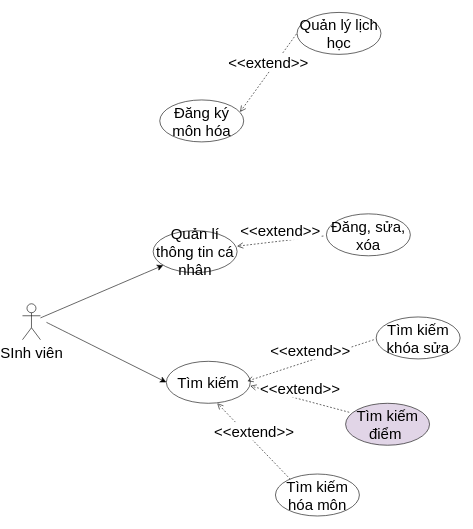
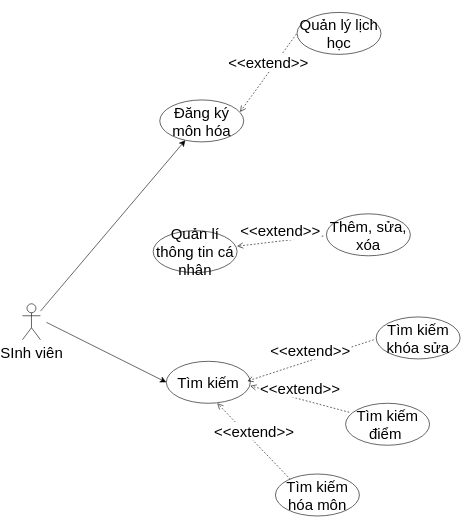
(369, 235) -> (369, 235)
(100, 292) -> (113, 226)
(388, 425) -> (388, 425)
